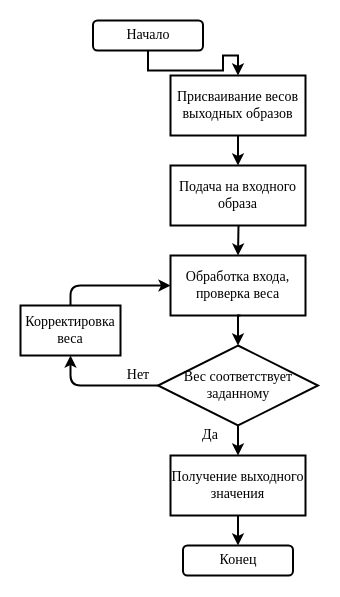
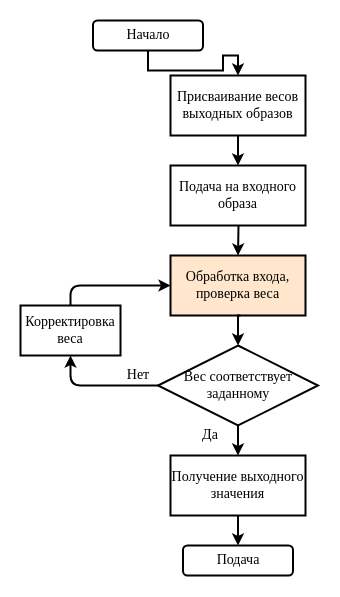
(238, 286) -> (238, 286)
(239, 561) -> (239, 561)
